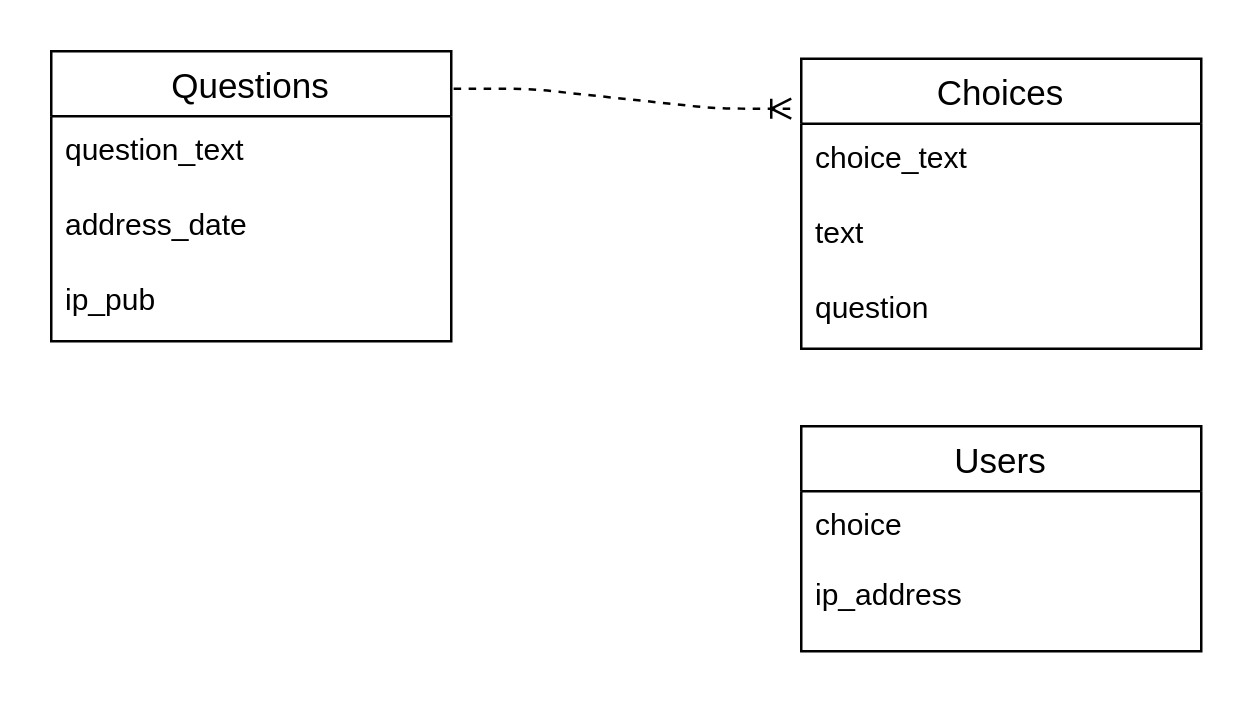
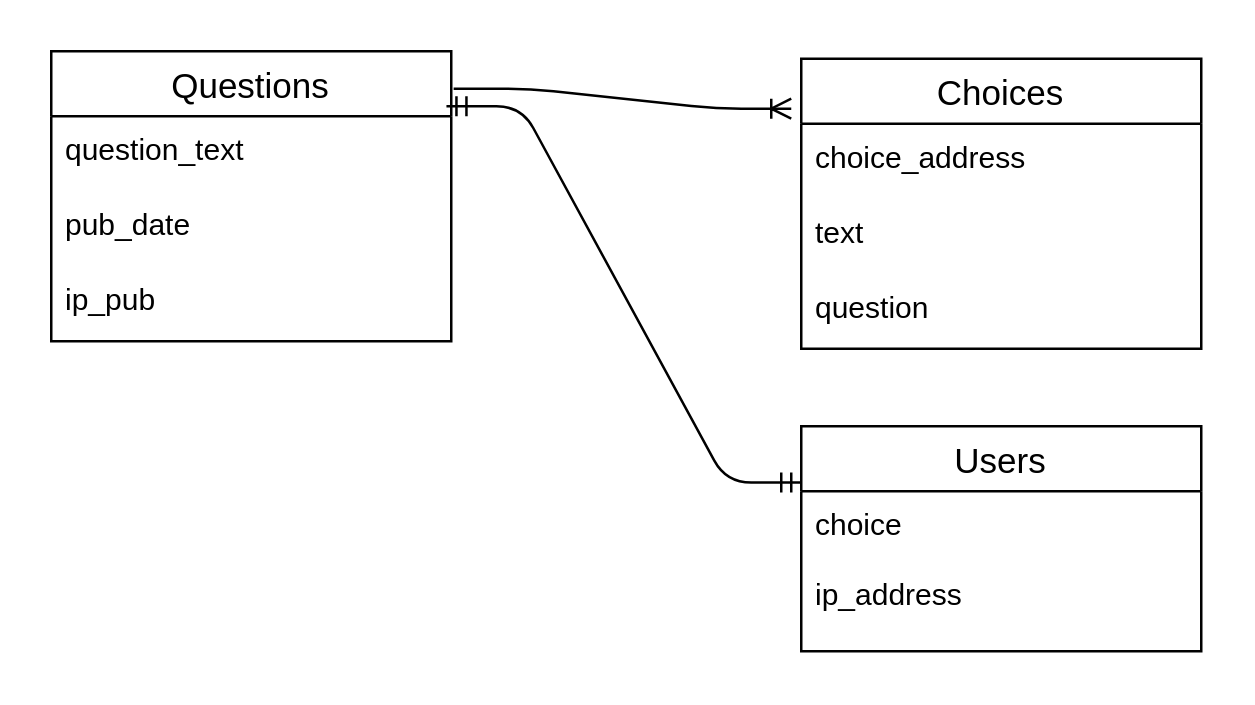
(624, 99) -> (624, 99)
(904, 158) -> (929, 158)
(166, 225) -> (132, 225)
none -> (624, 294)
